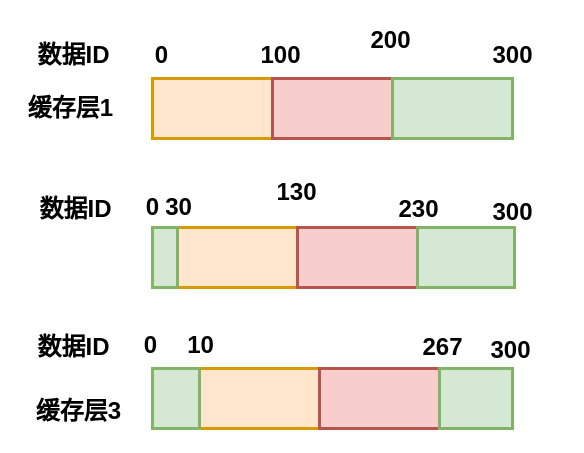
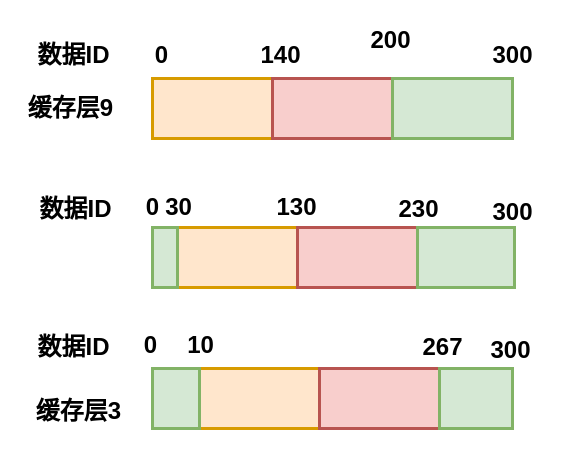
(281, 56) -> (281, 56)
(71, 109) -> (71, 109)
(297, 193) -> (297, 208)
